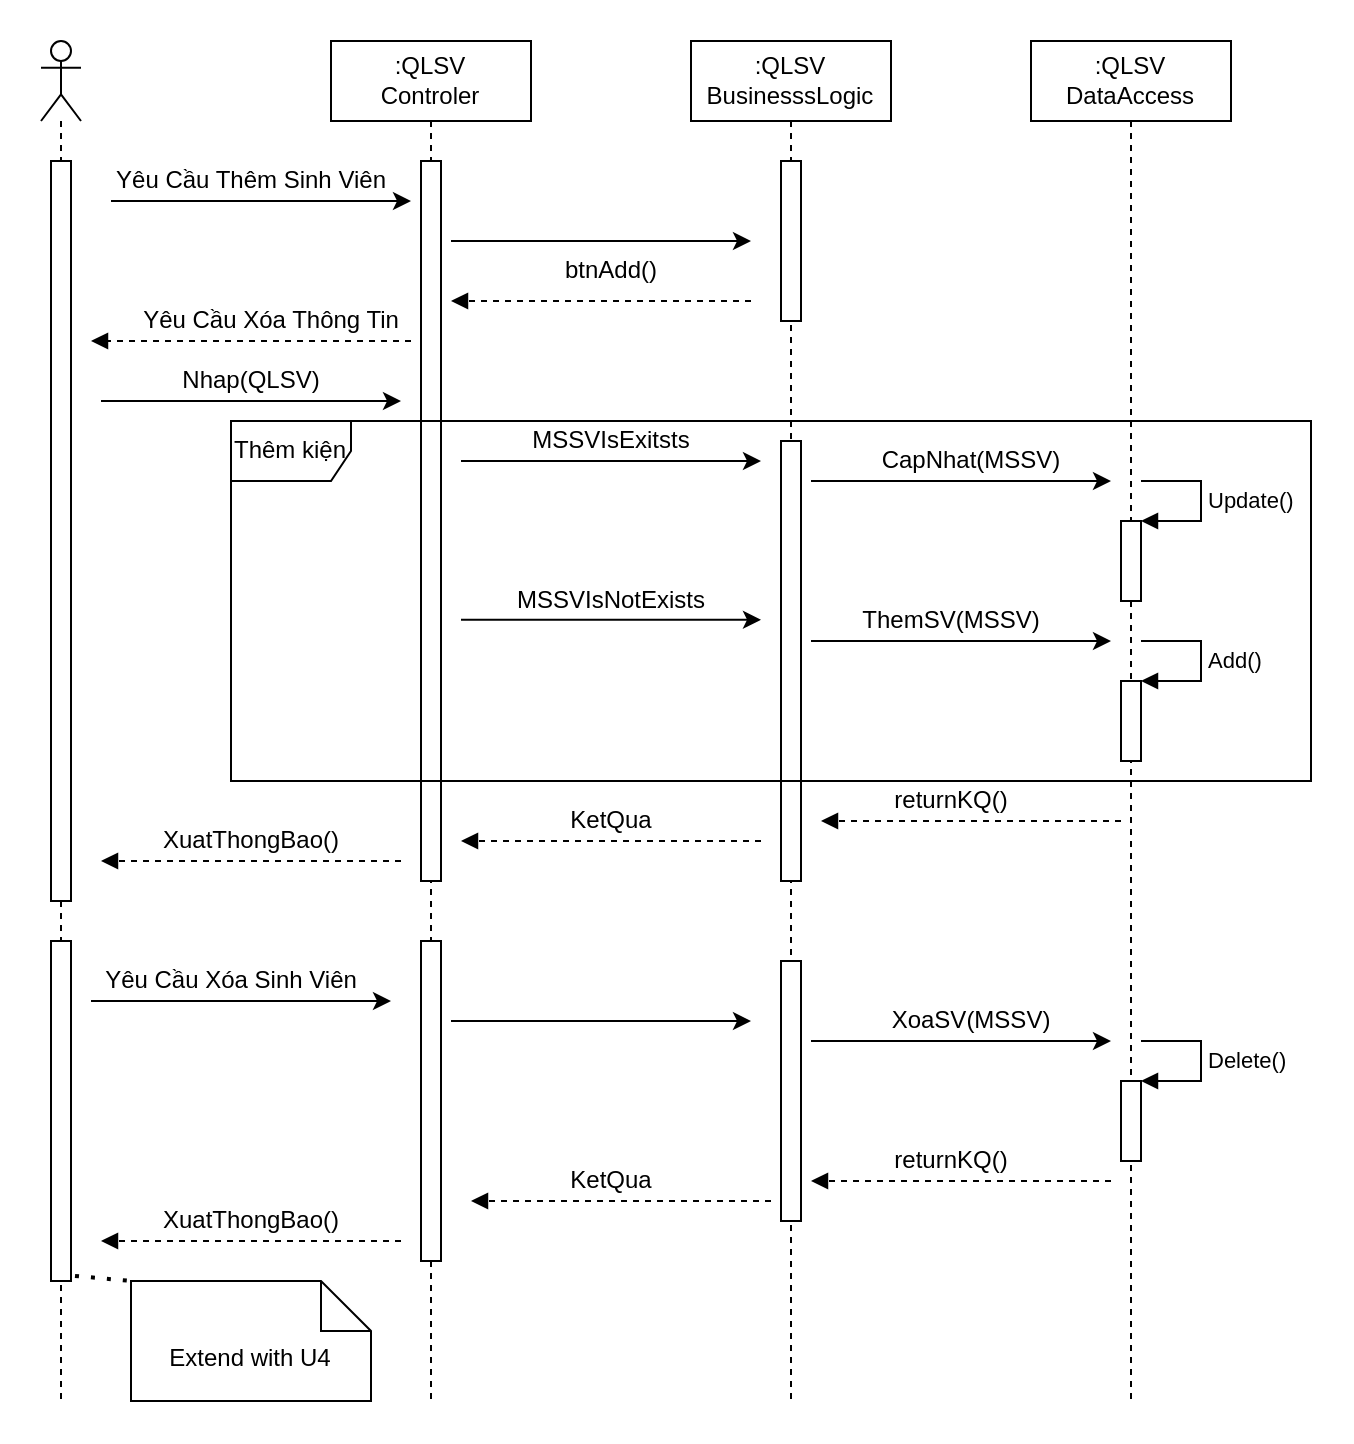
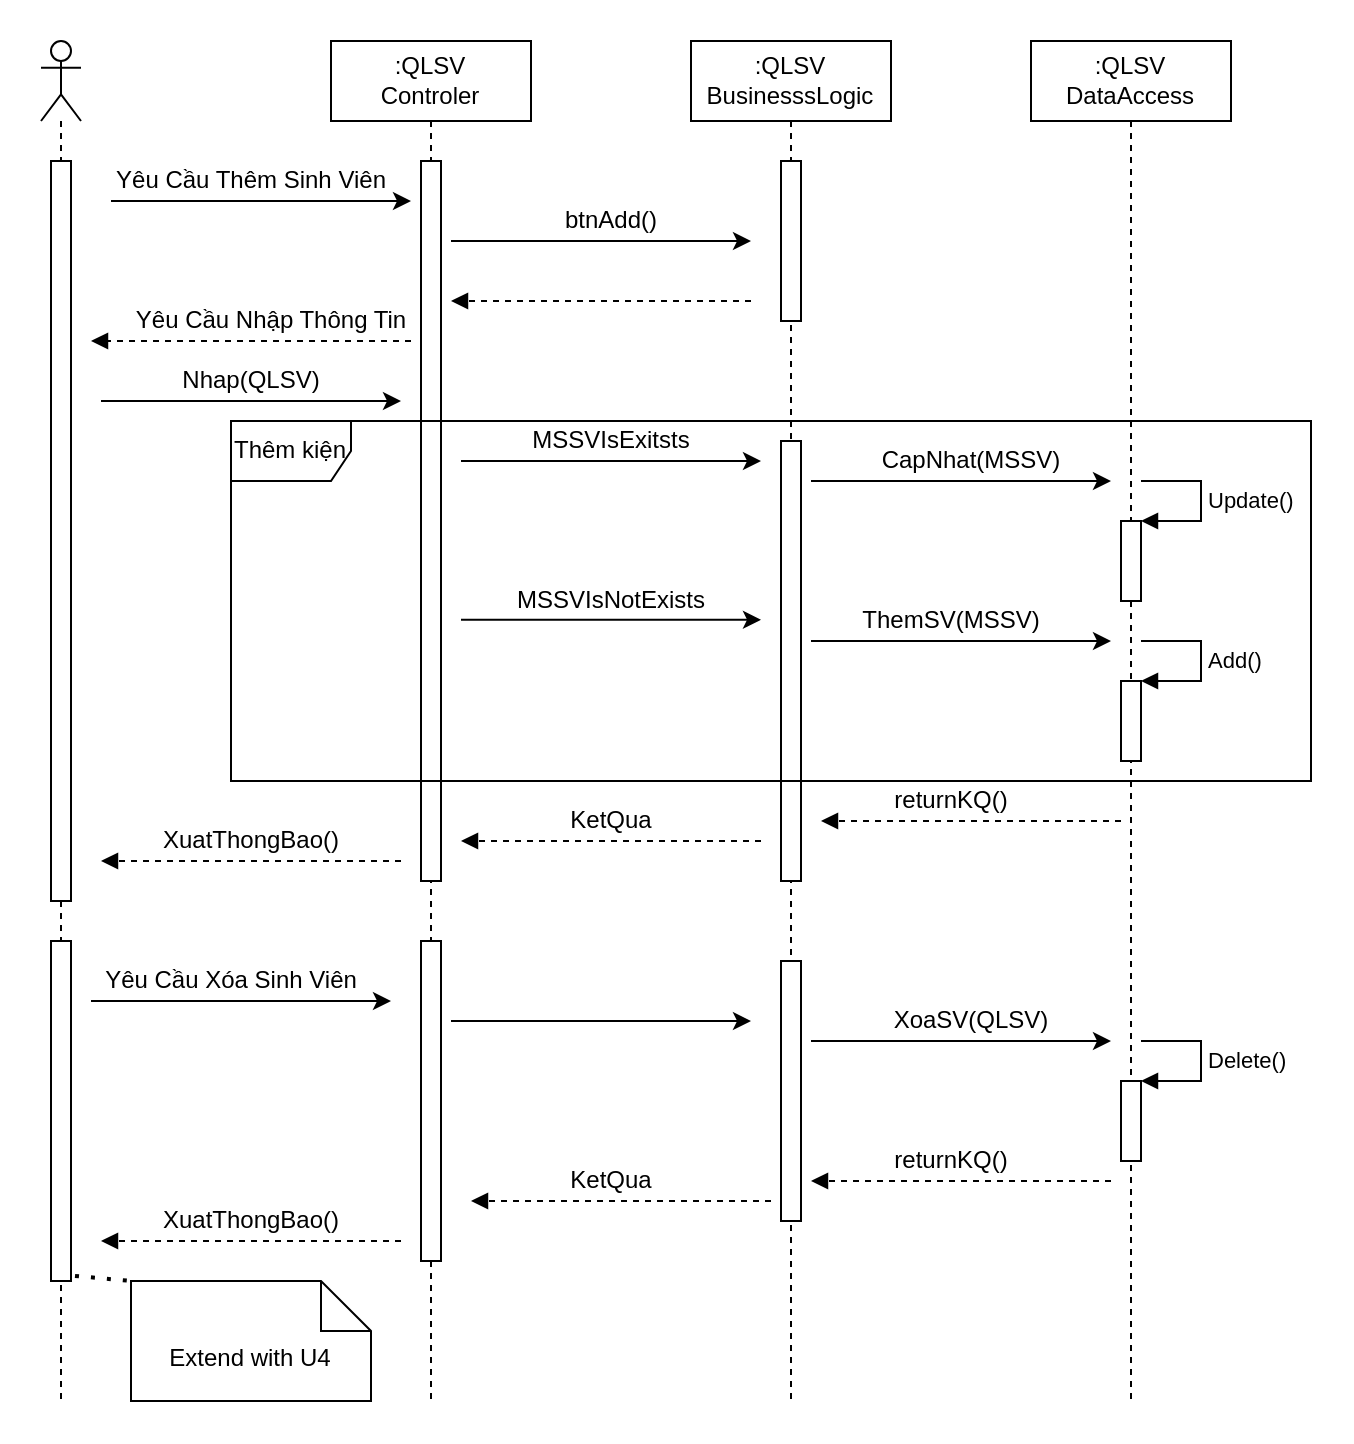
(611, 271) -> (611, 221)
(272, 321) -> (272, 321)
(972, 1021) -> (972, 1021)
